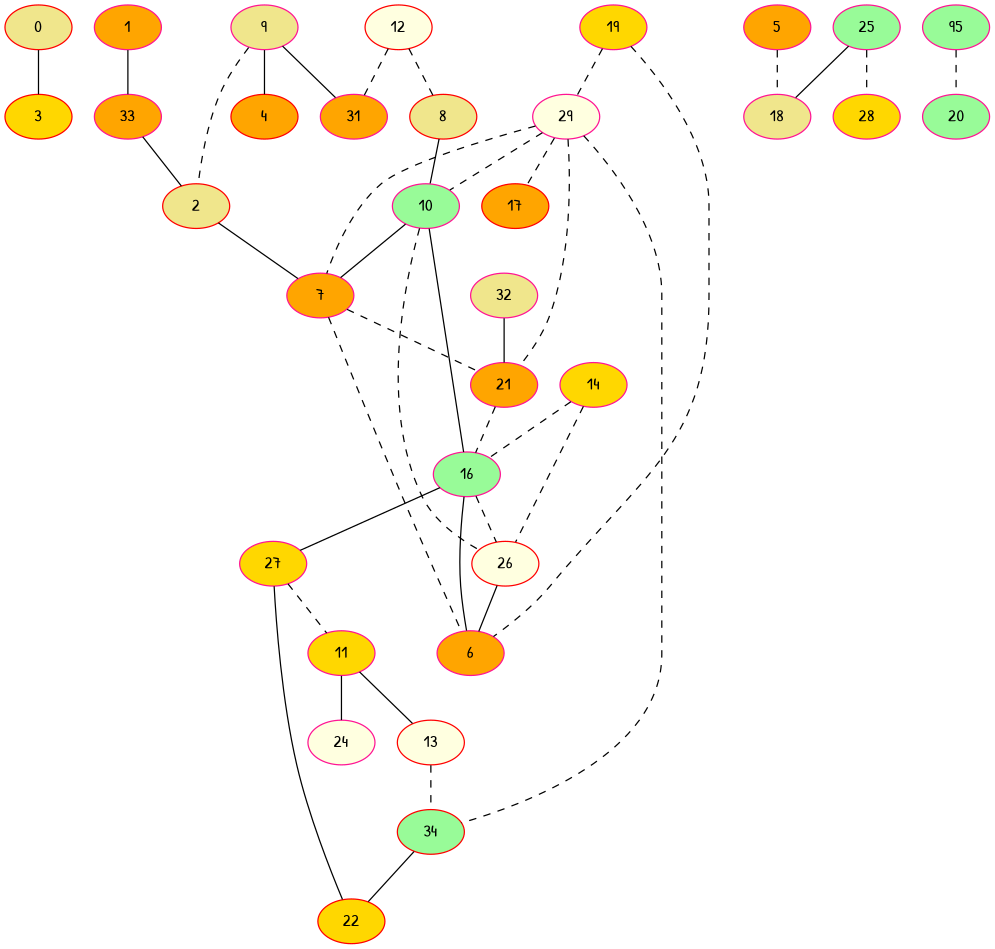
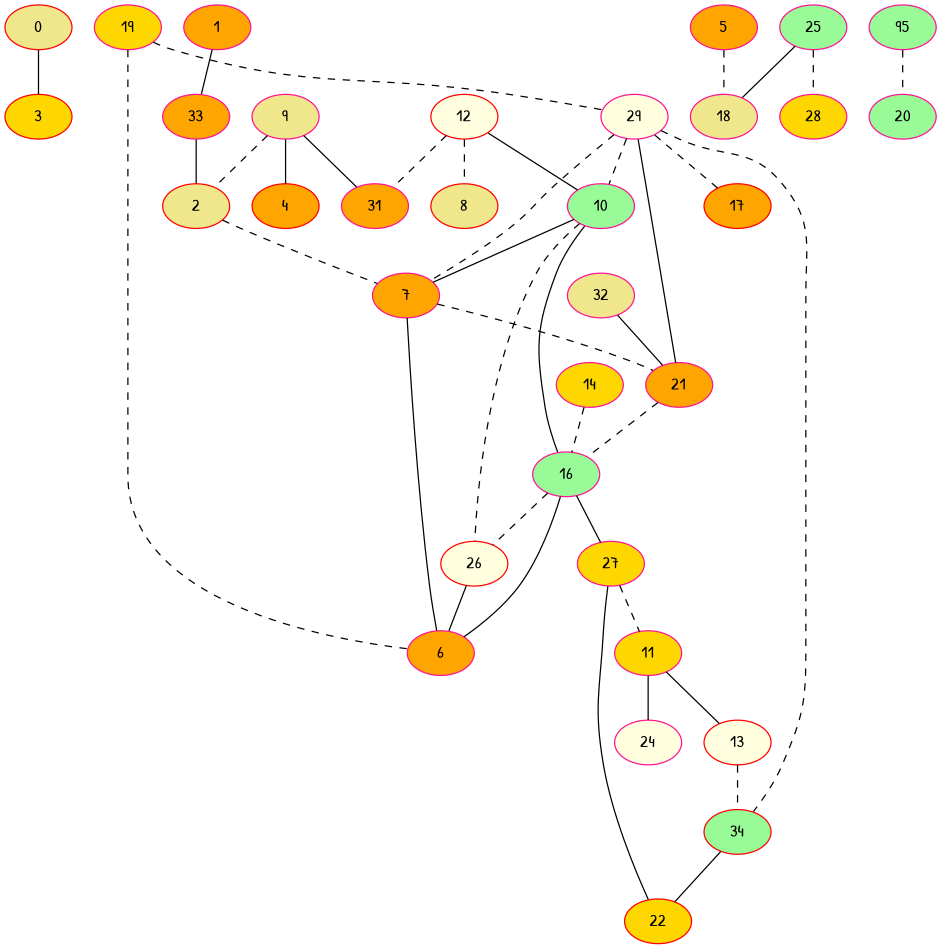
(434, 167) -> (533, 162)
(258, 251) -> (299, 253)
(564, 257) -> (657, 251)
(550, 474) -> none
(393, 475) -> (418, 475)
